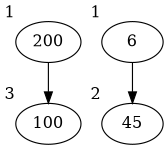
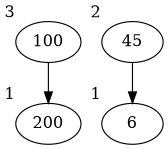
(48, 77) -> (48, 77)
(132, 77) -> (132, 77)
